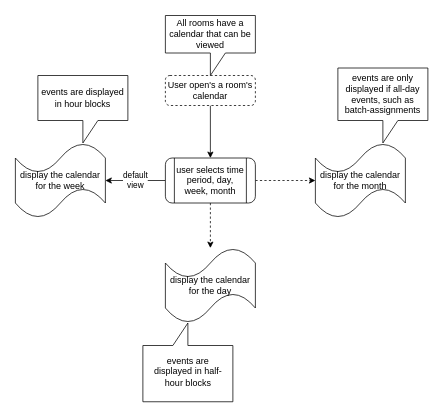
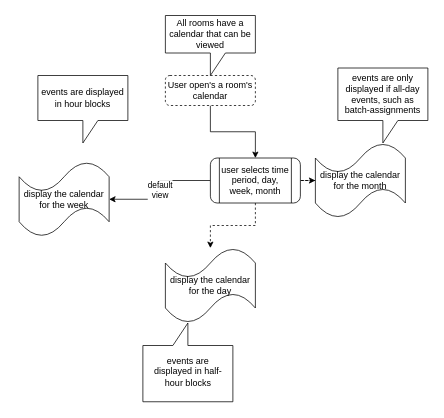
(60, 180) -> (64, 199)
(210, 180) -> (255, 180)
